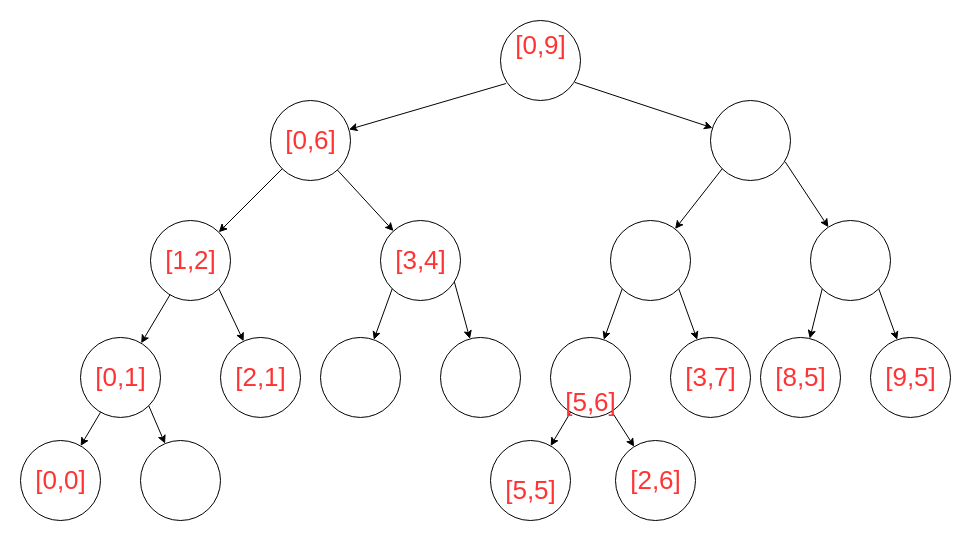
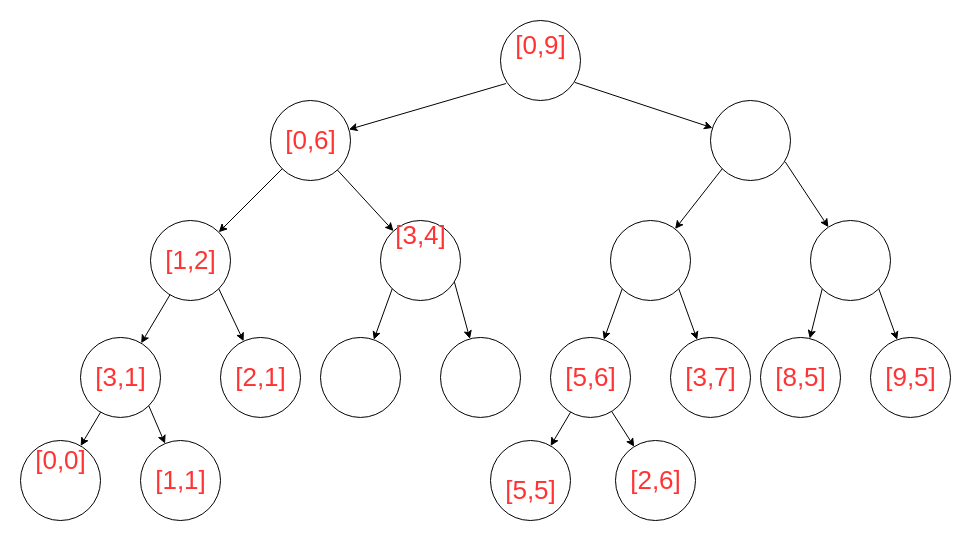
(421, 261) -> (421, 236)
(121, 378) -> (121, 378)
(591, 402) -> (591, 377)
(61, 481) -> (61, 461)
none -> (181, 481)
